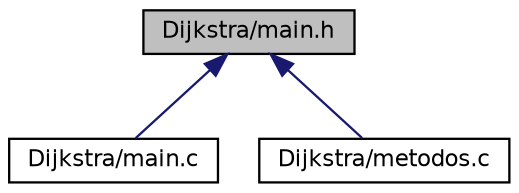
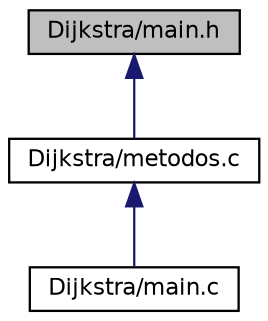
(173, 104) -> (134, 237)
